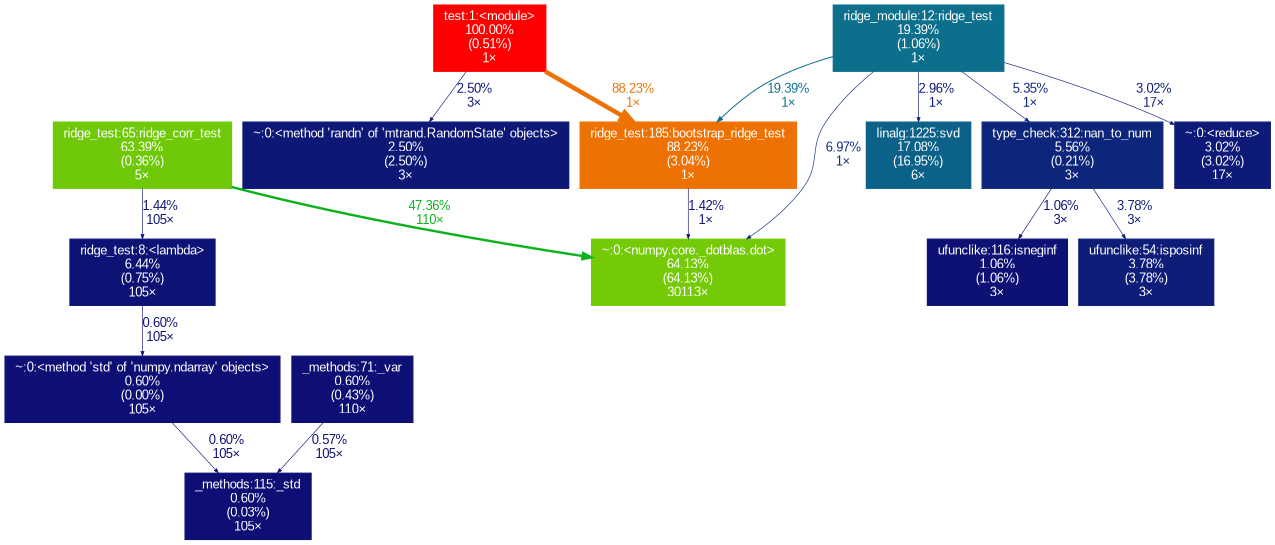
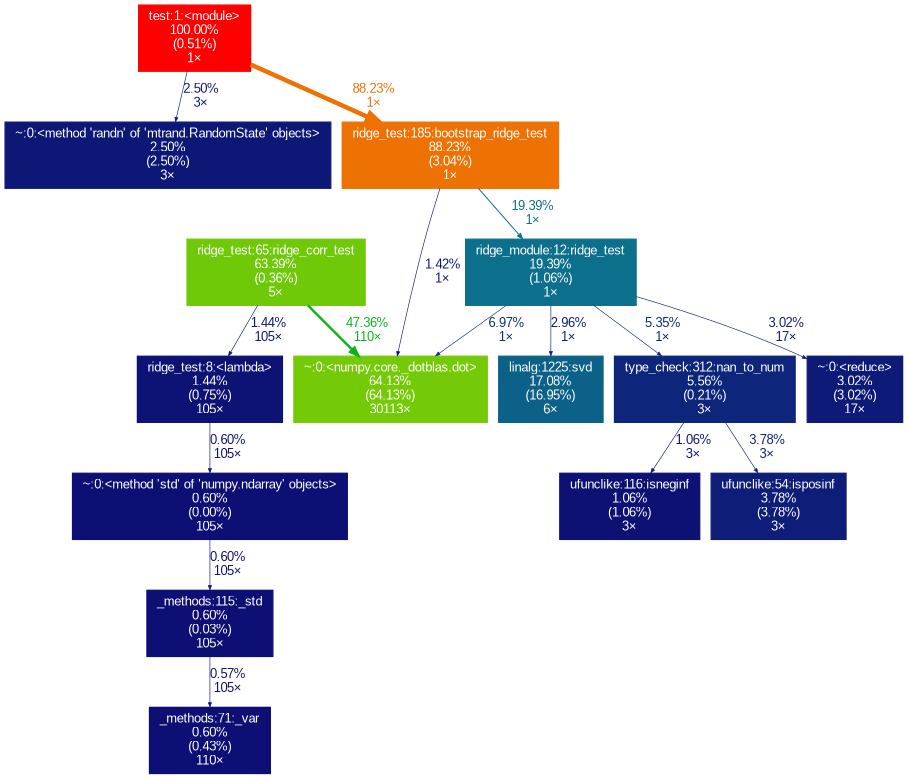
(773, 80) -> (499, 211)
(142, 272) -> (210, 389)
(302, 446) -> (210, 680)
